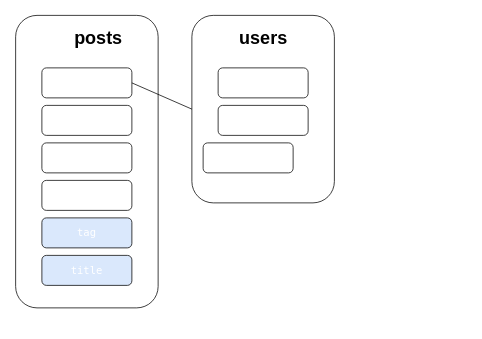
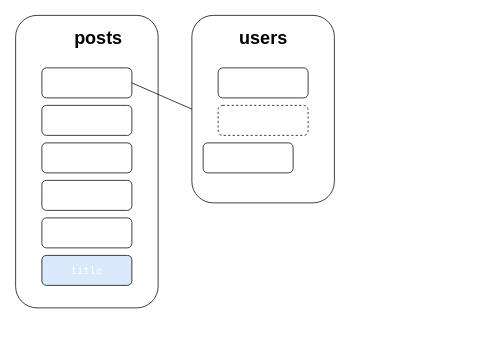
(263, 120) -> (263, 120)
(87, 233) -> (87, 233)
